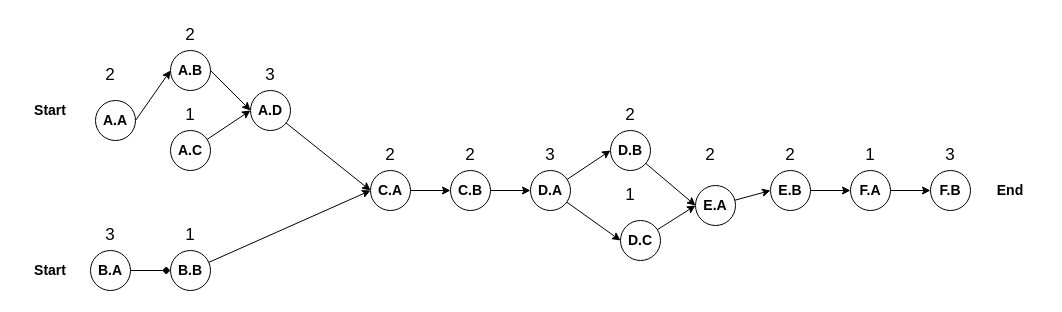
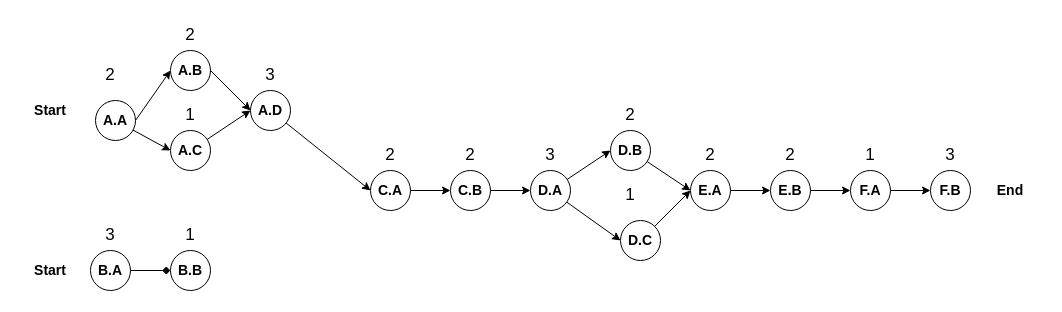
none -> (149, 139)
(716, 206) -> (711, 191)
(287, 228) -> none
